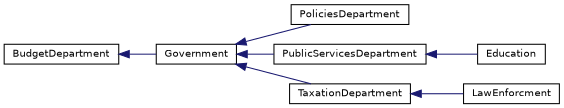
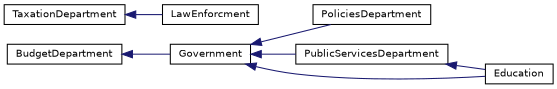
(278, 75) -> (370, 79)
